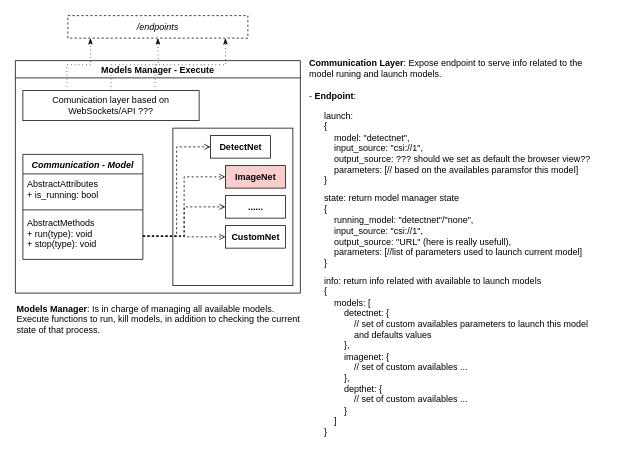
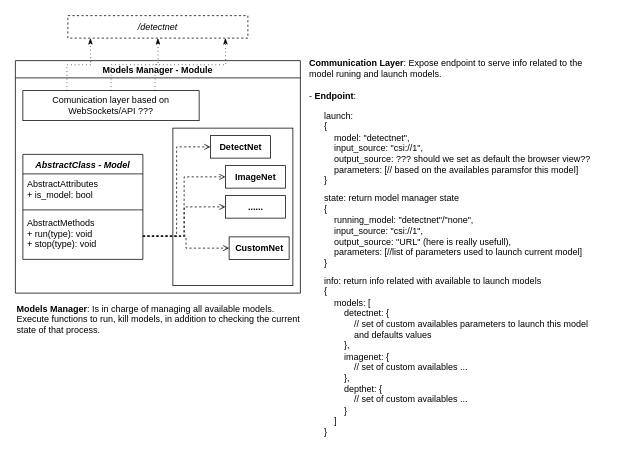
(158, 27) -> (158, 27)
(158, 69) -> (158, 69)
(83, 164) -> (83, 164)
(255, 177) -> (255, 177)
(71, 184) -> (71, 184)
(255, 237) -> (259, 248)
